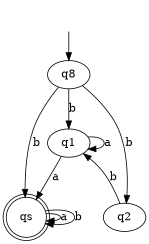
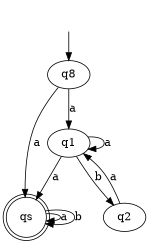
(73, 109) -> (73, 109)
(120, 134) -> (91, 179)
(37, 143) -> (37, 143)
(114, 177) -> (114, 177)
